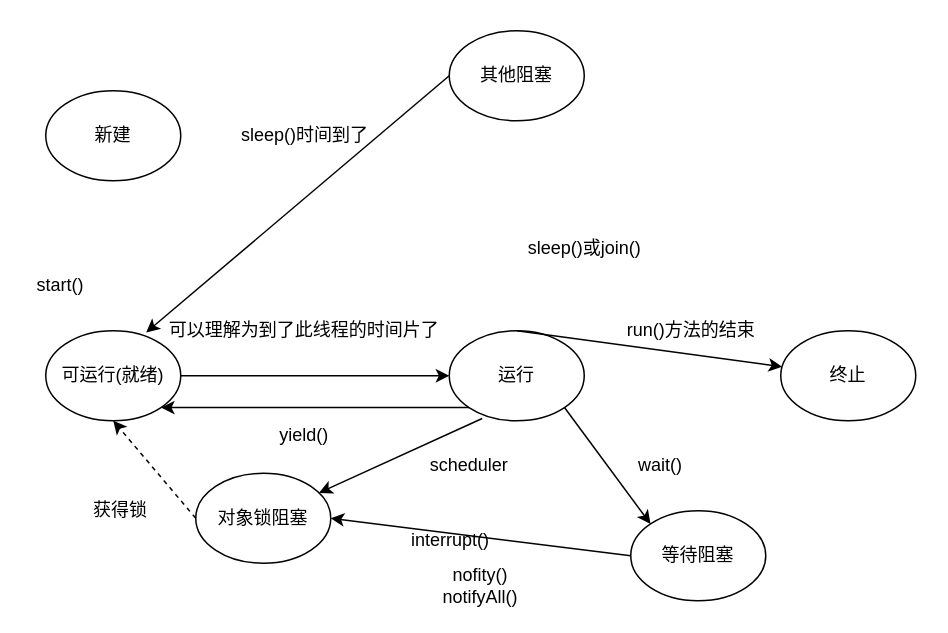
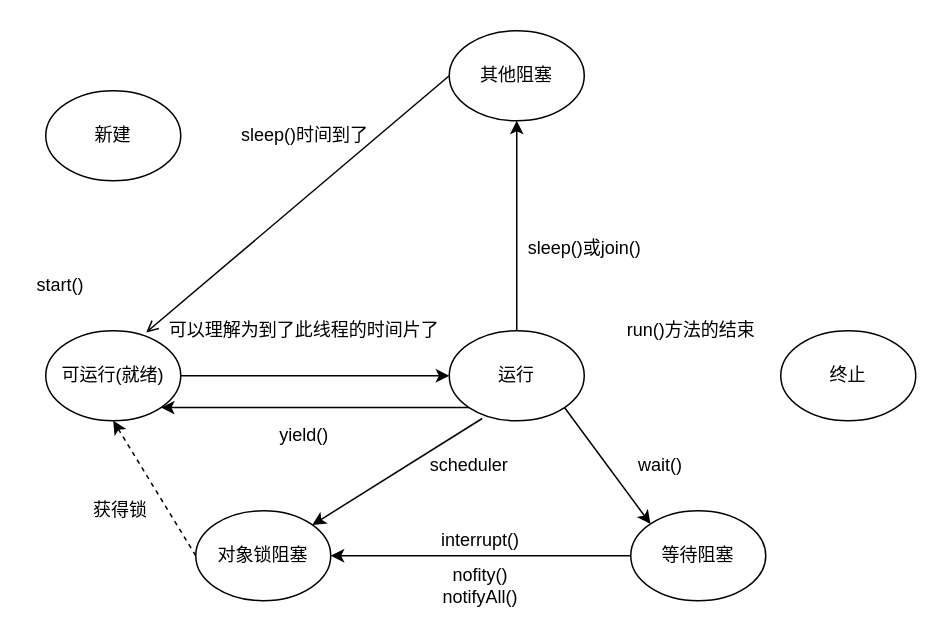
(155, 325) -> (153, 327)
(645, 348) -> (517, 231)
(263, 518) -> (263, 556)
(451, 541) -> (481, 541)
